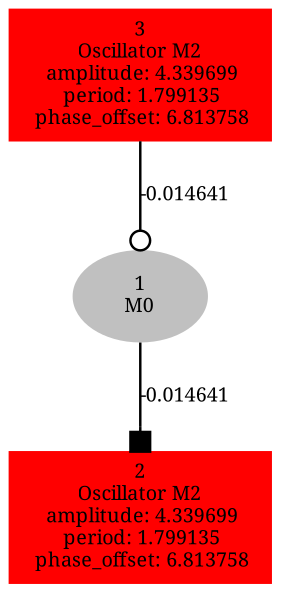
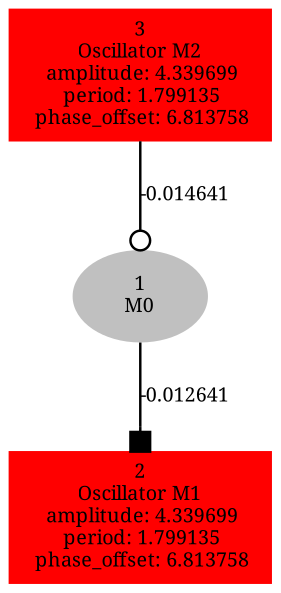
(188, 397) -> (188, 397)
(140, 494) -> (140, 494)
